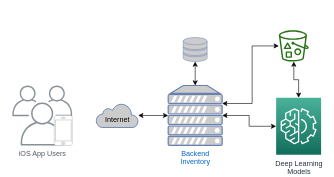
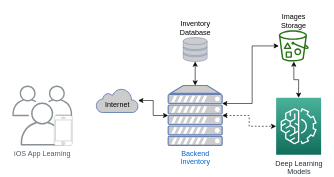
none -> (294, 21)
none -> (195, 29)
(117, 116) -> (117, 101)
(249, 121) -> (249, 121)
(43, 154) -> (43, 154)
